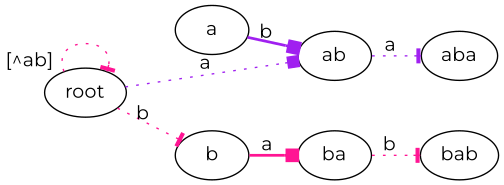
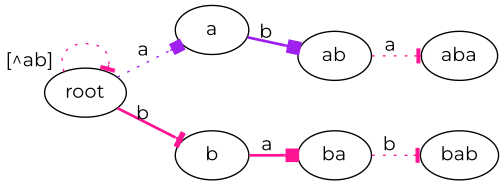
(393, 56) -> (393, 56)
(205, 75) -> (144, 64)
(147, 123) -> (147, 123)
